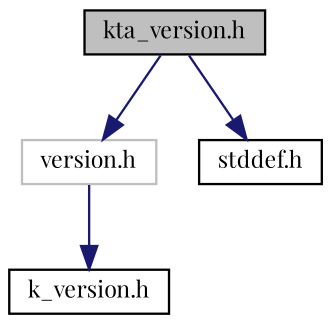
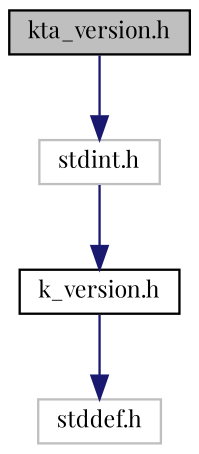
(211, 88) -> (100, 345)
(89, 162) -> (100, 162)
(260, 162) -> (100, 421)
